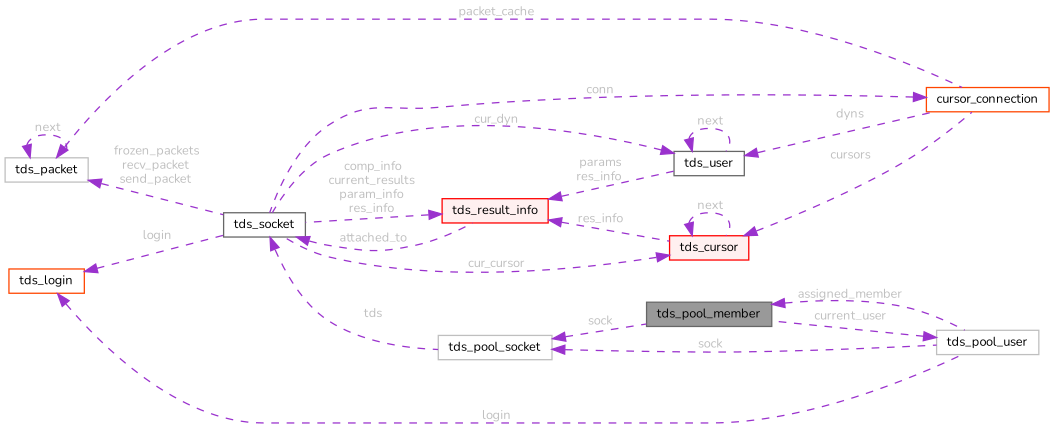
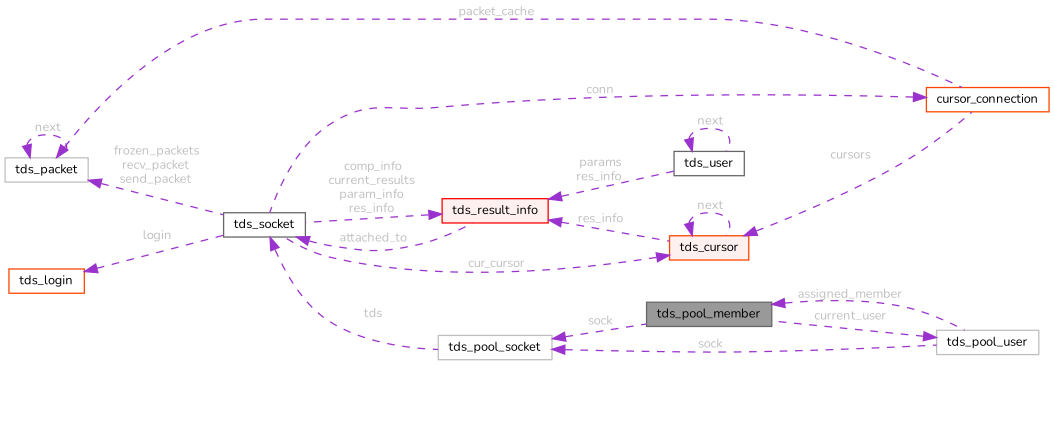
(453, 127) -> none
(846, 132) -> none
(709, 248) -> (709, 248)
(500, 423) -> none
